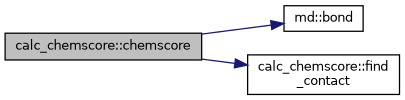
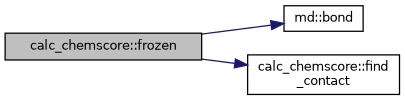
(103, 47) -> (103, 47)
